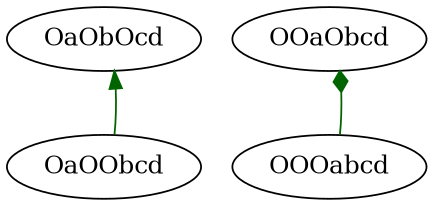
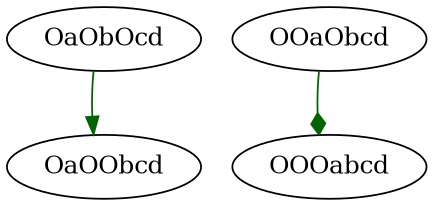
(116, 112) -> (92, 94)
(341, 113) -> (318, 92)
